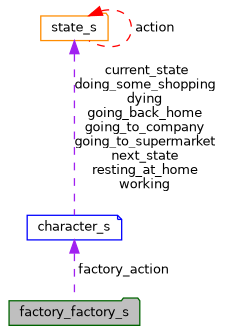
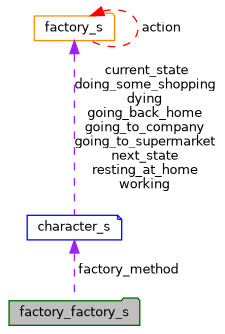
(74, 28) -> (74, 28)
(122, 270) -> (127, 270)
